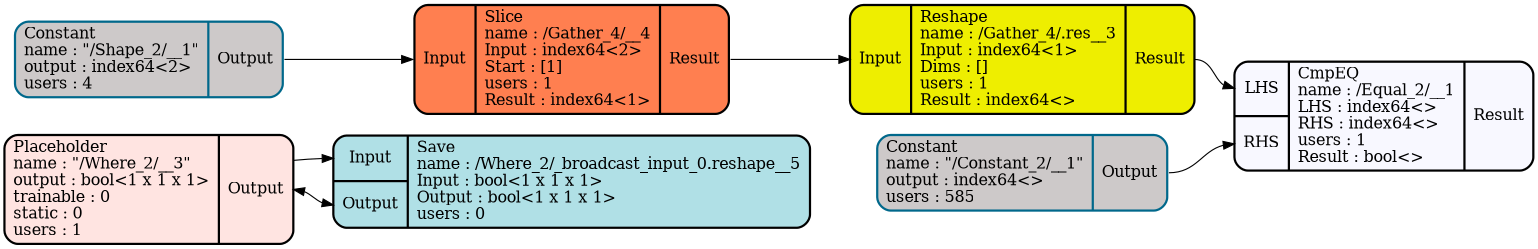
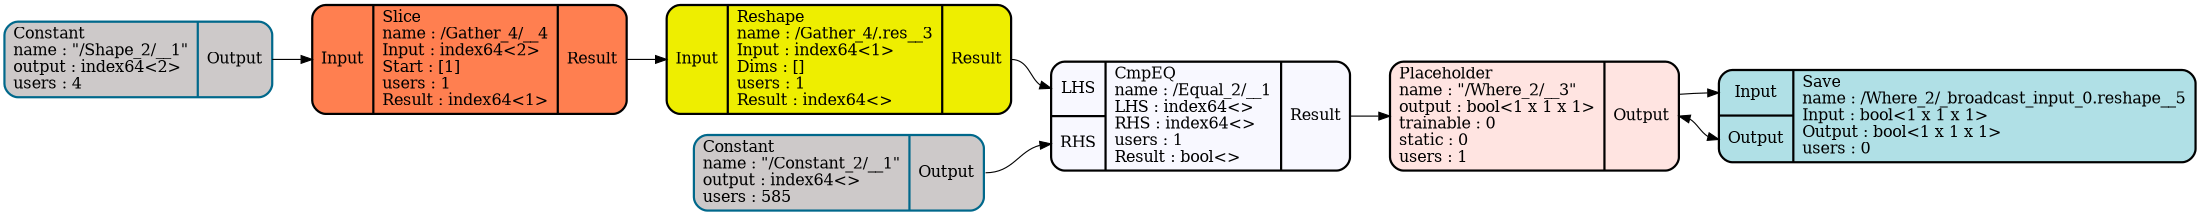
none -> (1364, 116)
